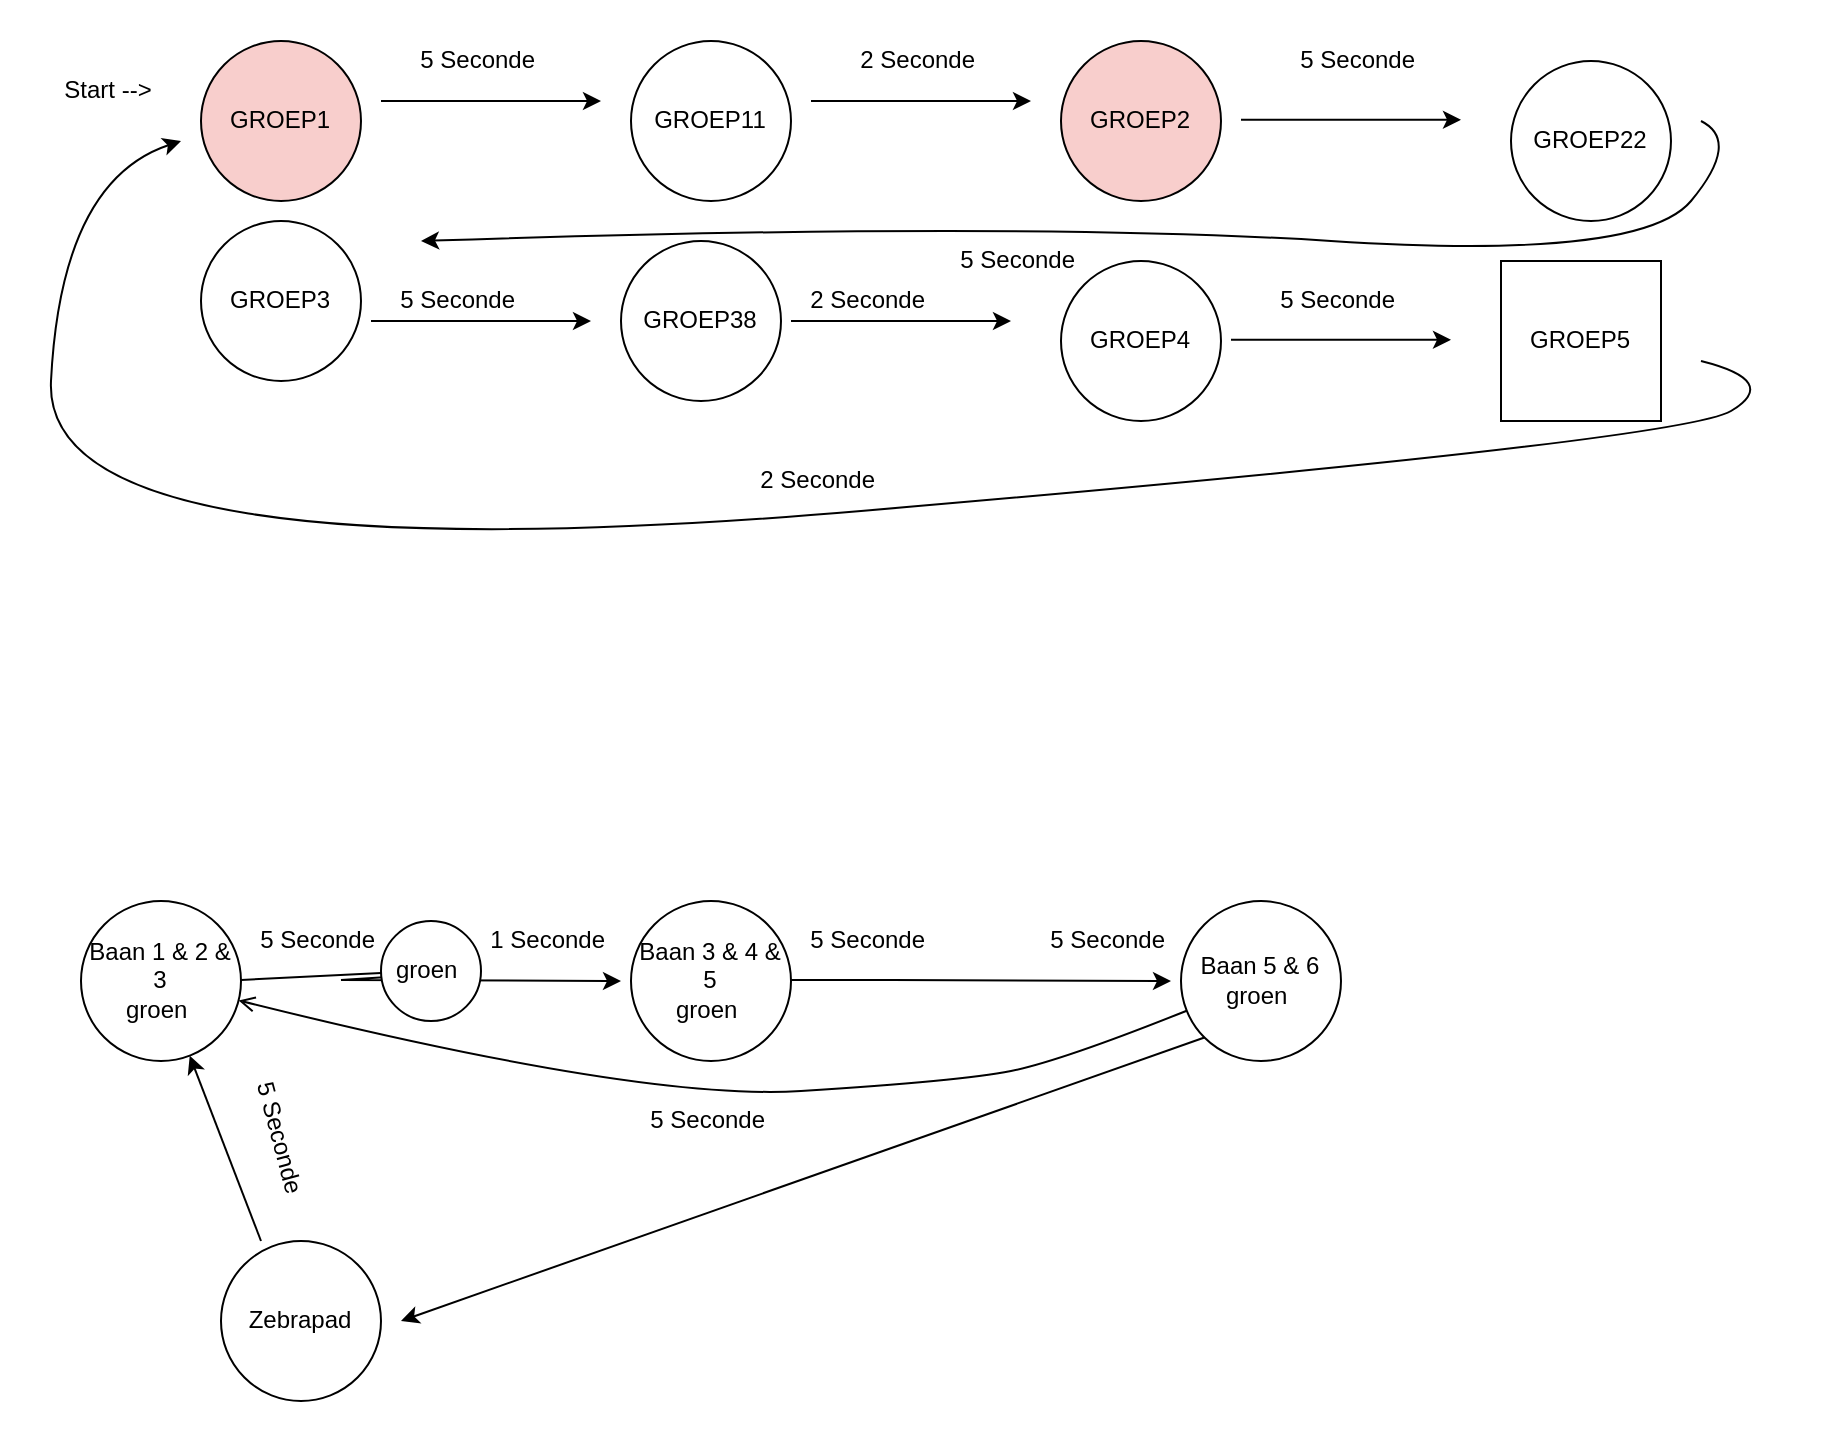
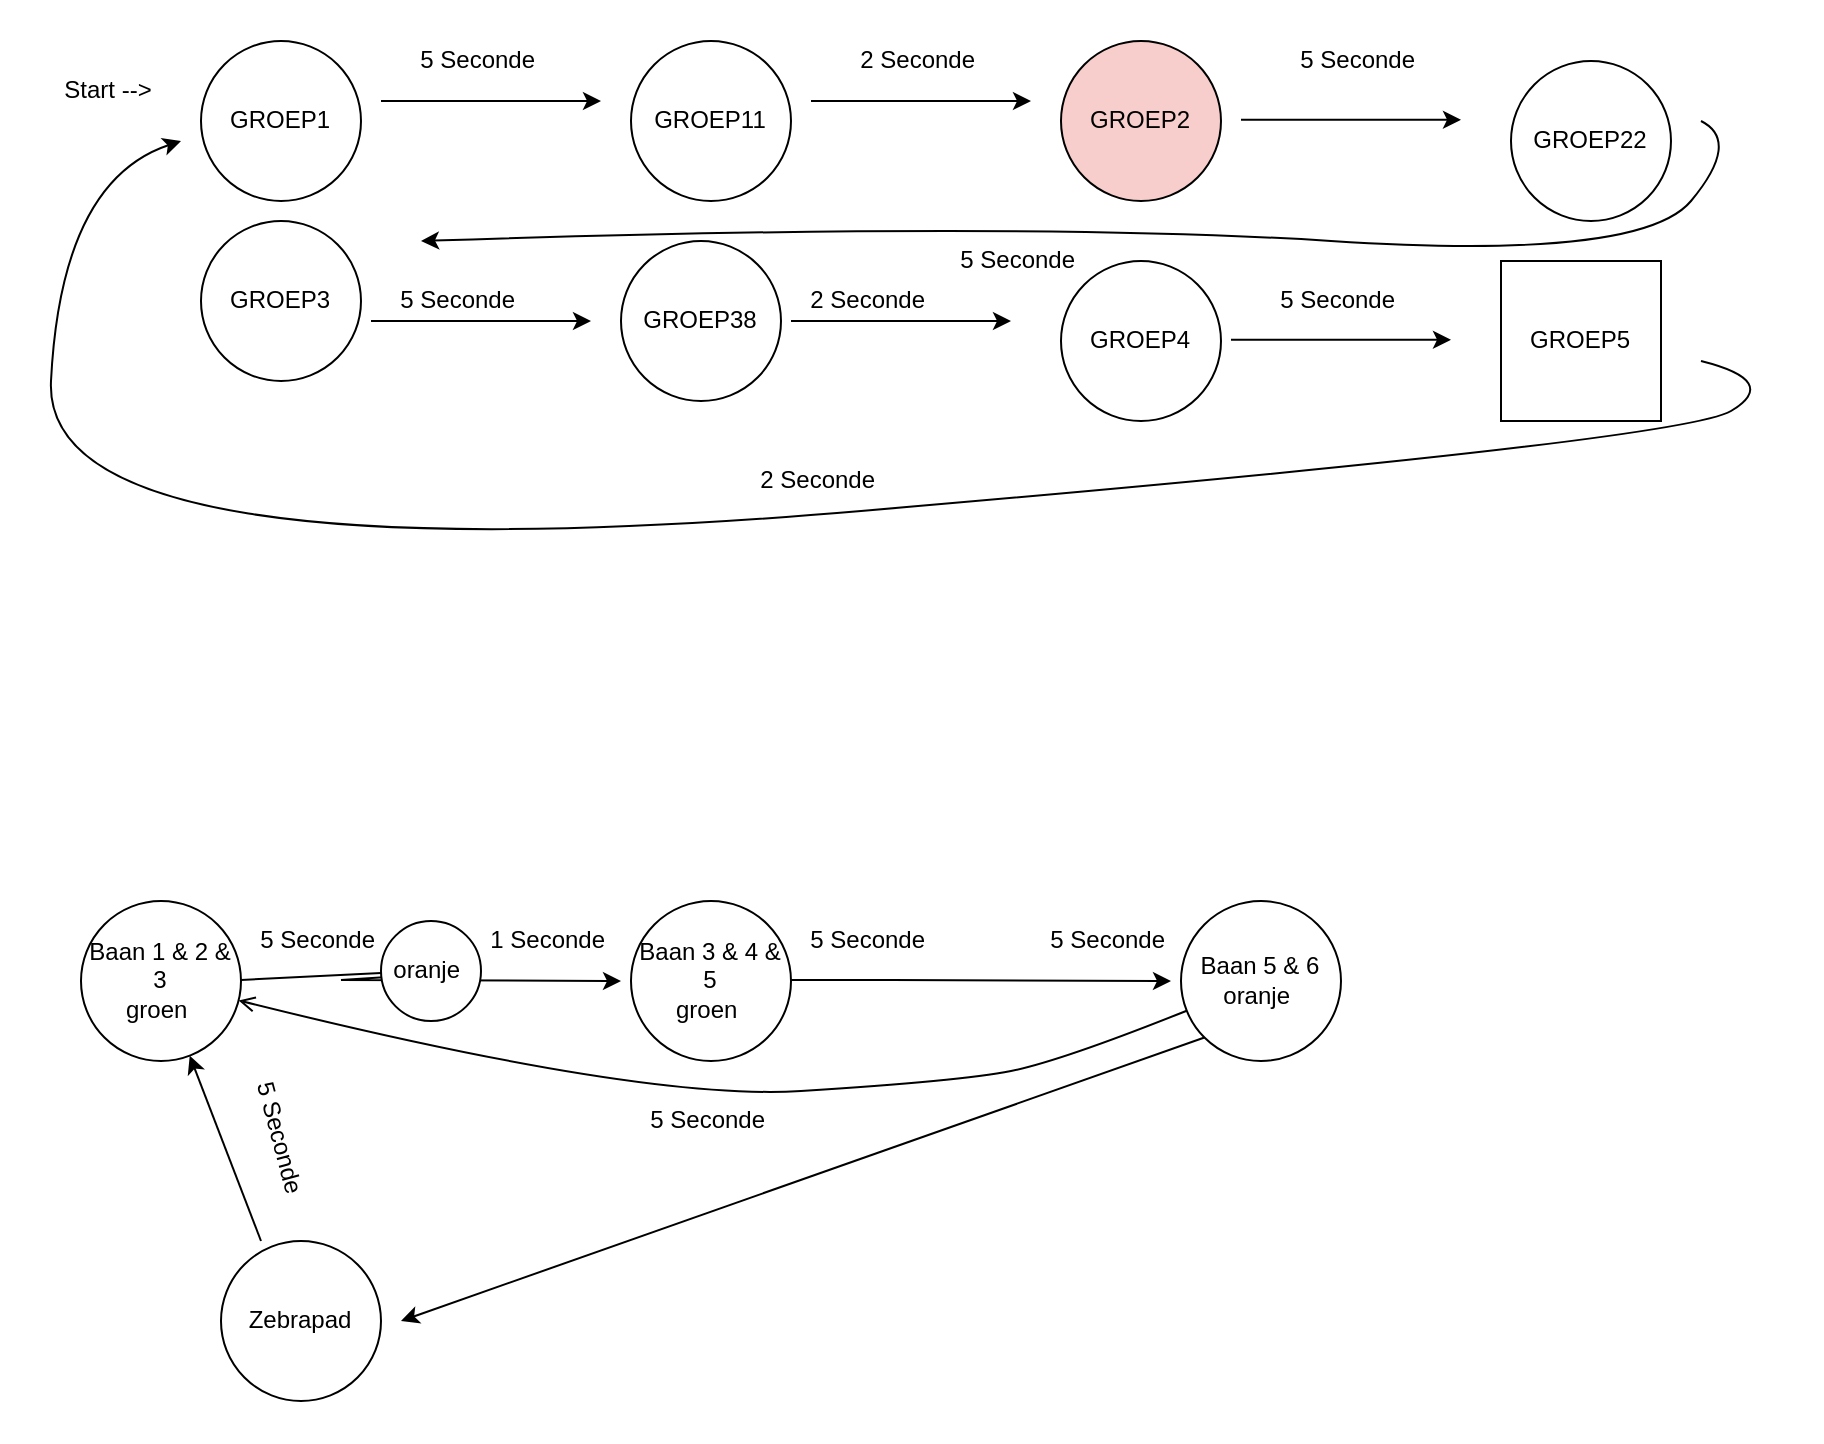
(281, 121) -> (281, 121)
(431, 971) -> (431, 971)
(1261, 981) -> (1261, 981)
